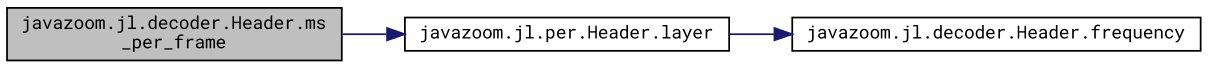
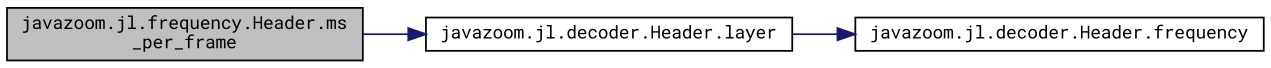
(174, 34) -> (185, 34)
(567, 34) -> (609, 34)
